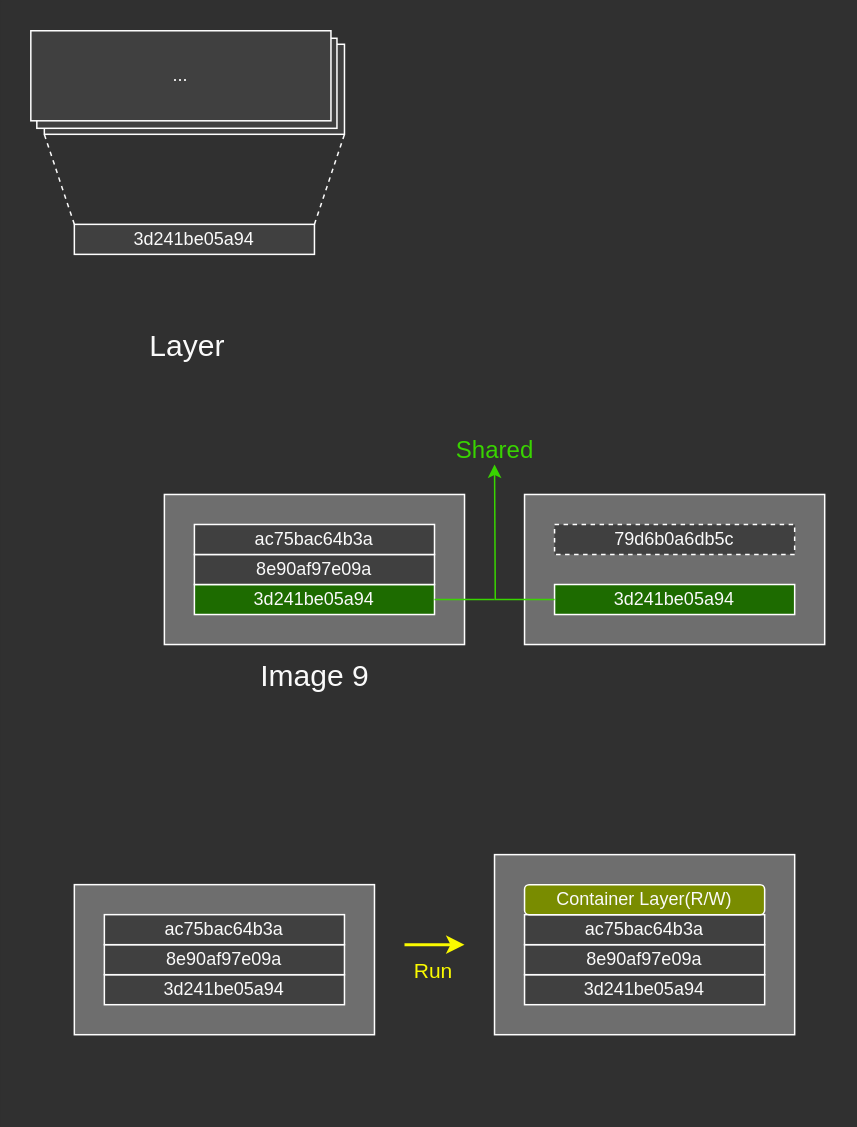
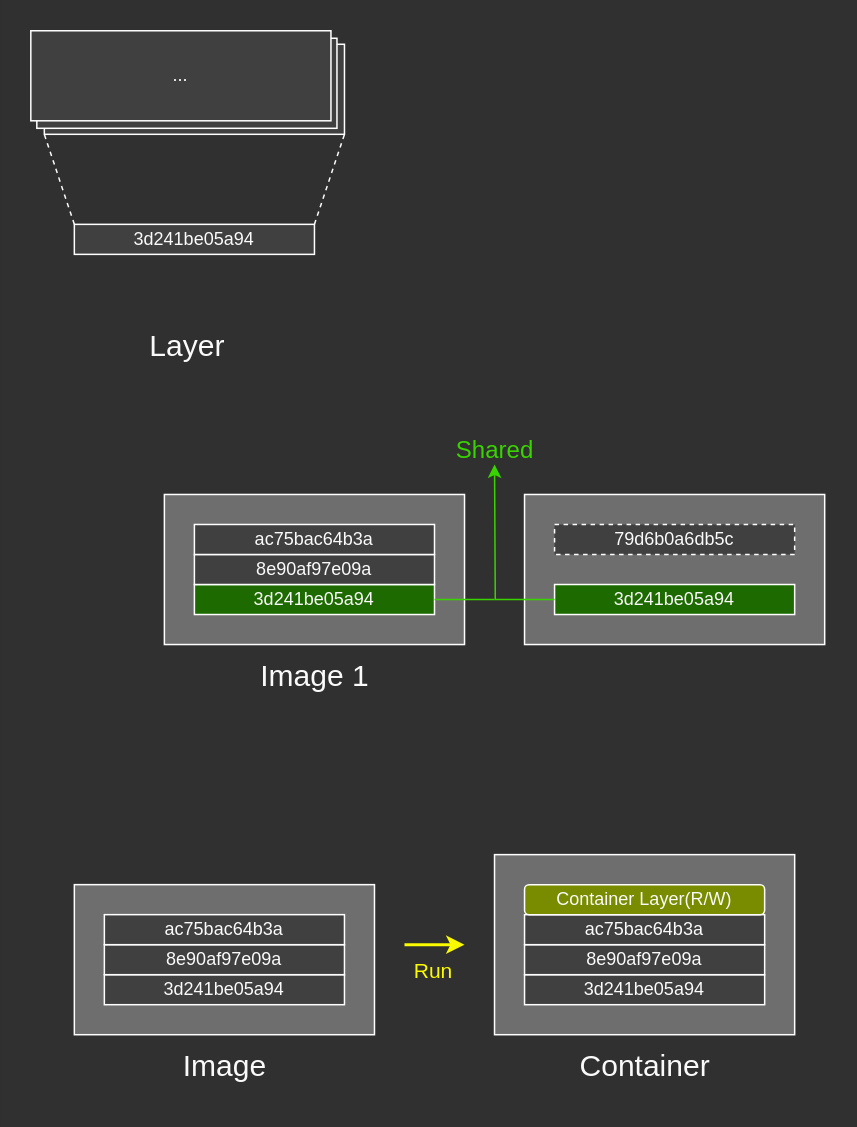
(315, 674) -> (315, 674)
none -> (224, 1064)
none -> (644, 1064)
